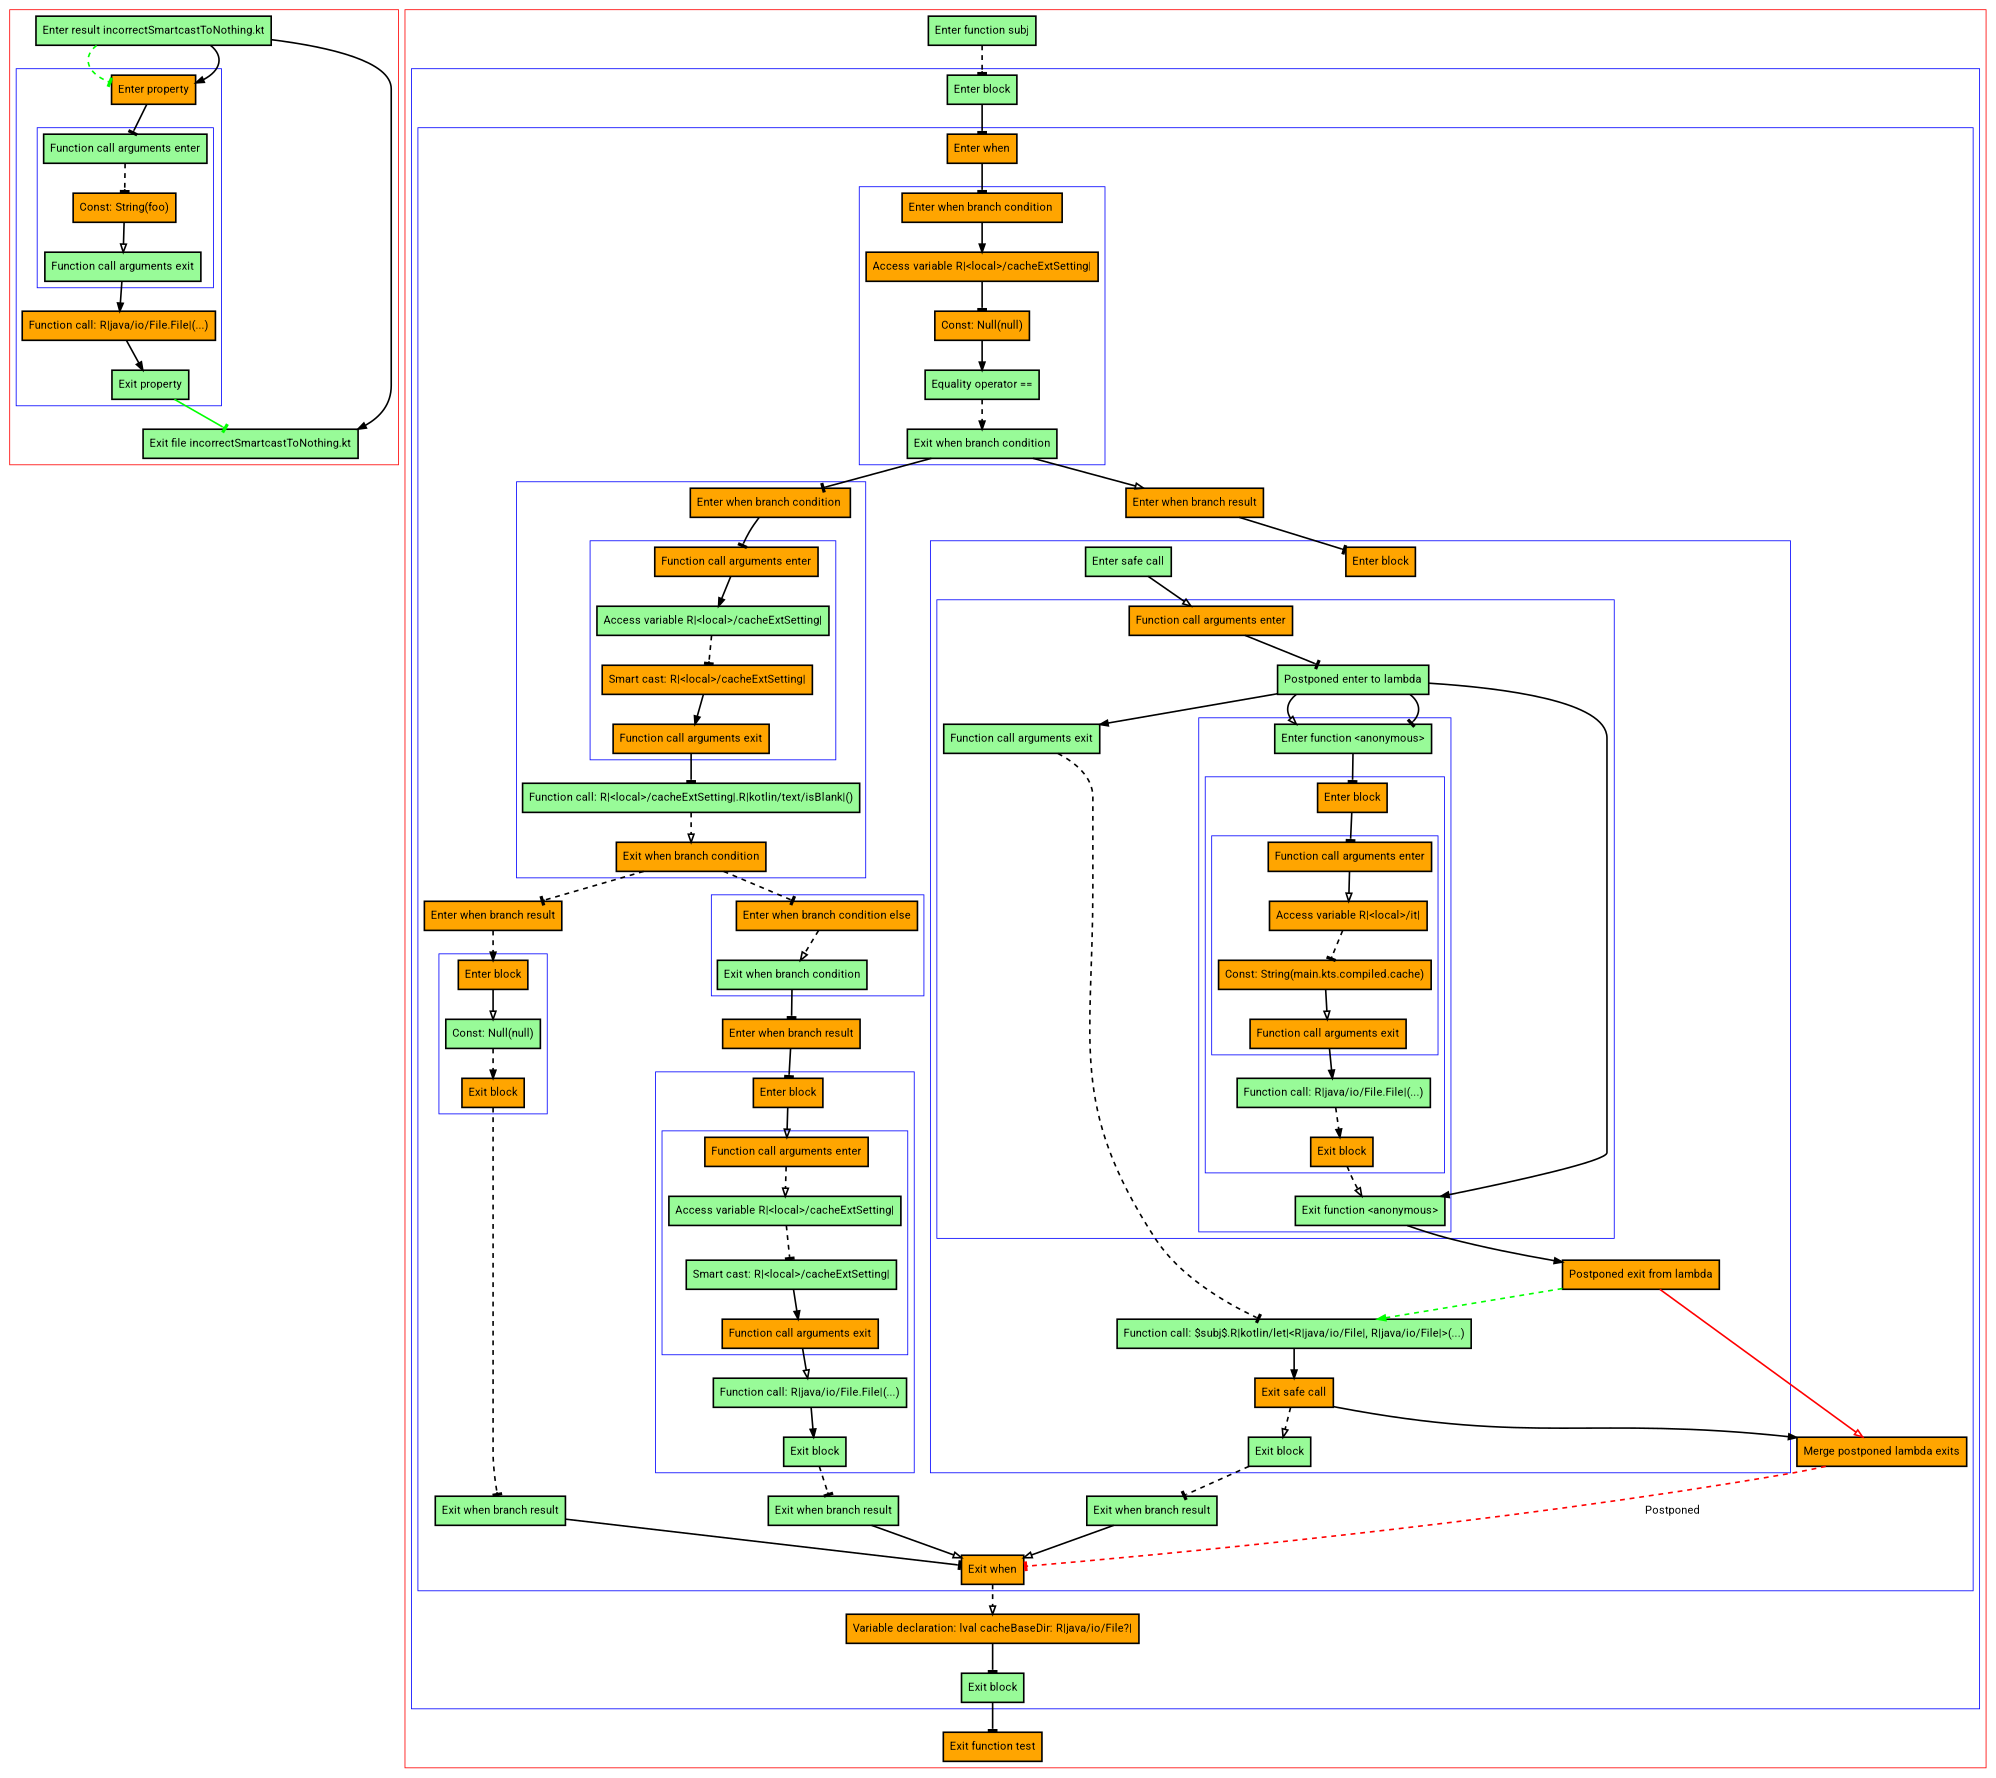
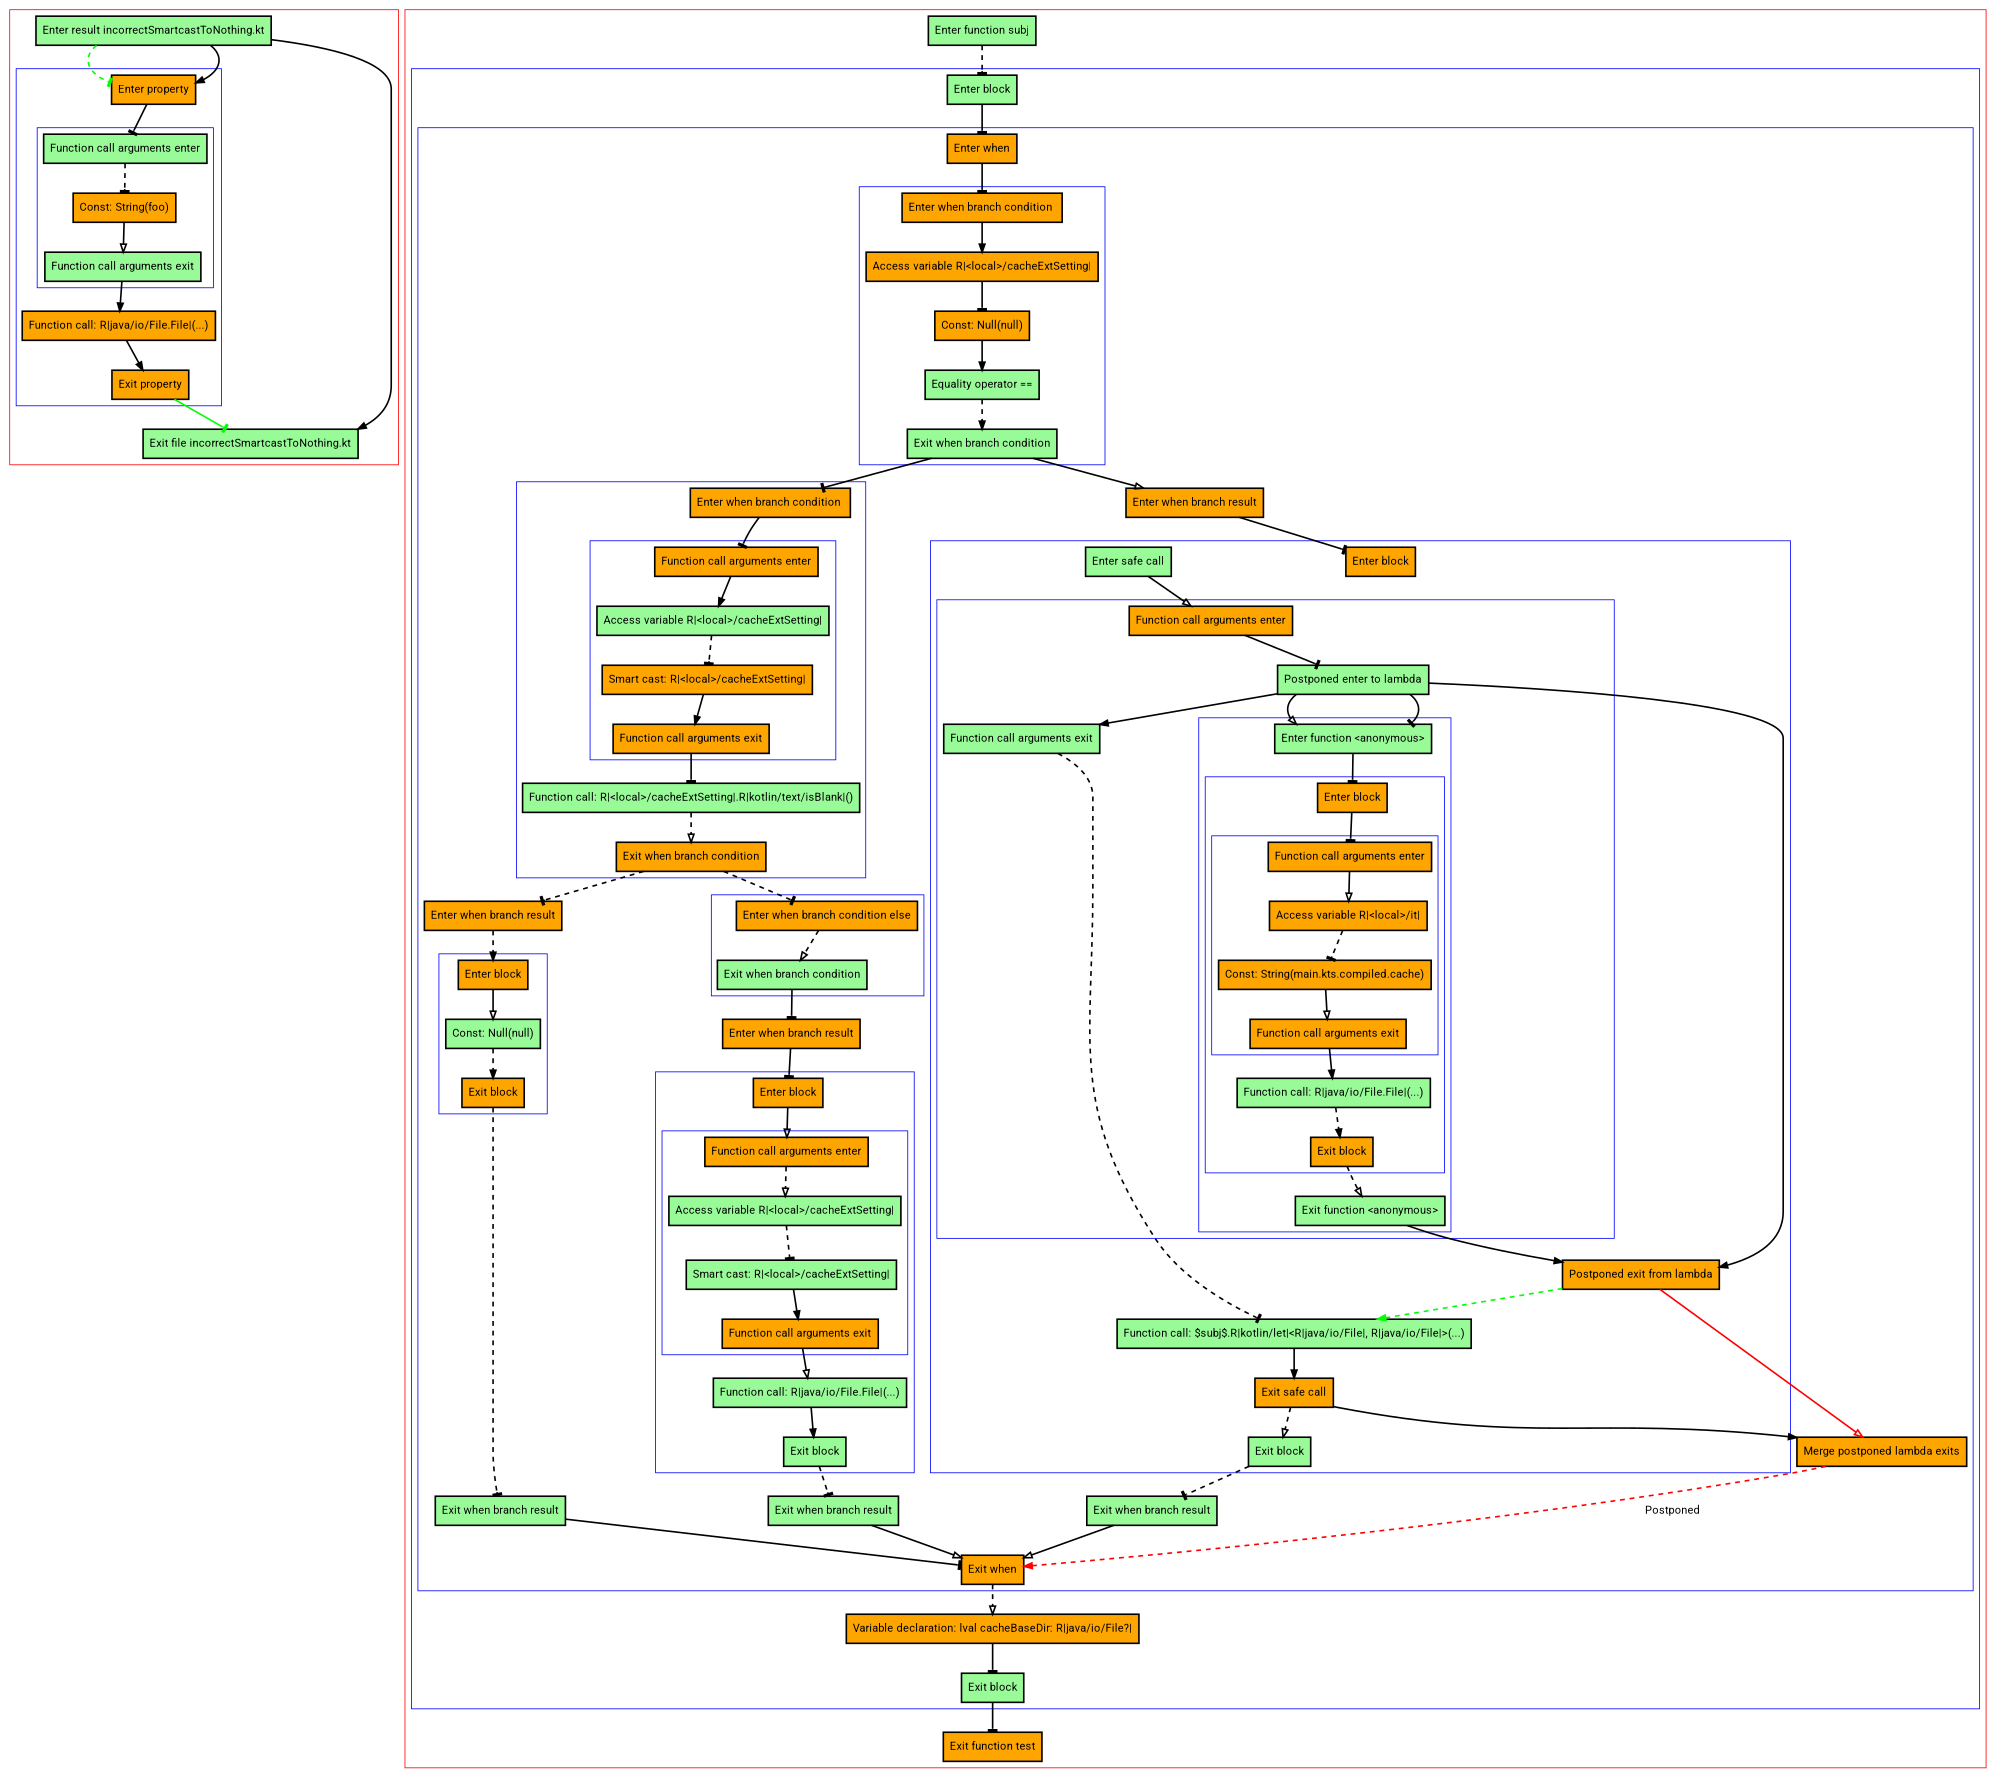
(150, 385) -> (150, 385)
(1607, 930) -> (1783, 834)
(1428, 1525) -> (1428, 1525)
